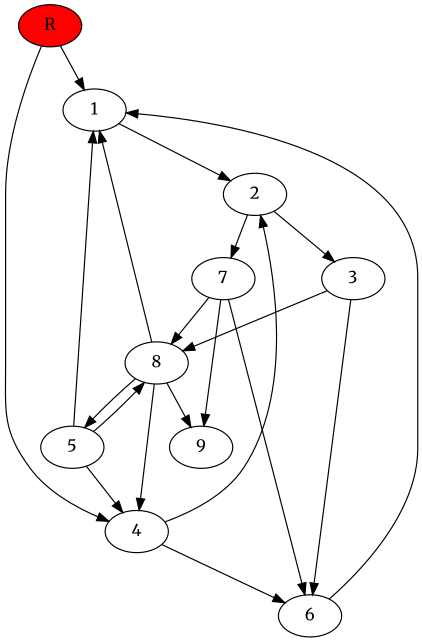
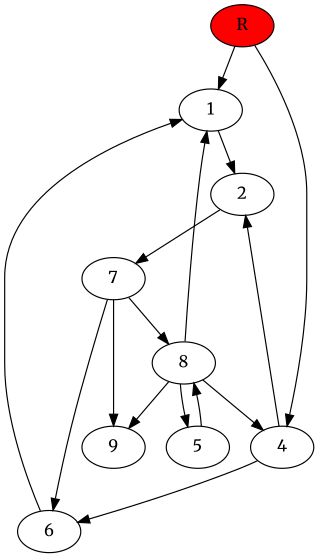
(353, 279) -> none
(83, 285) -> none
(101, 485) -> none
